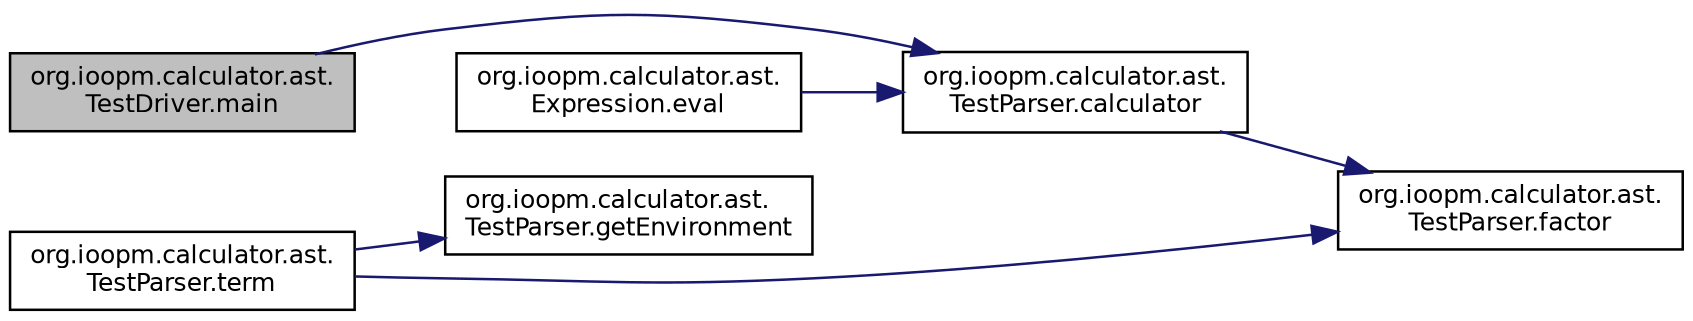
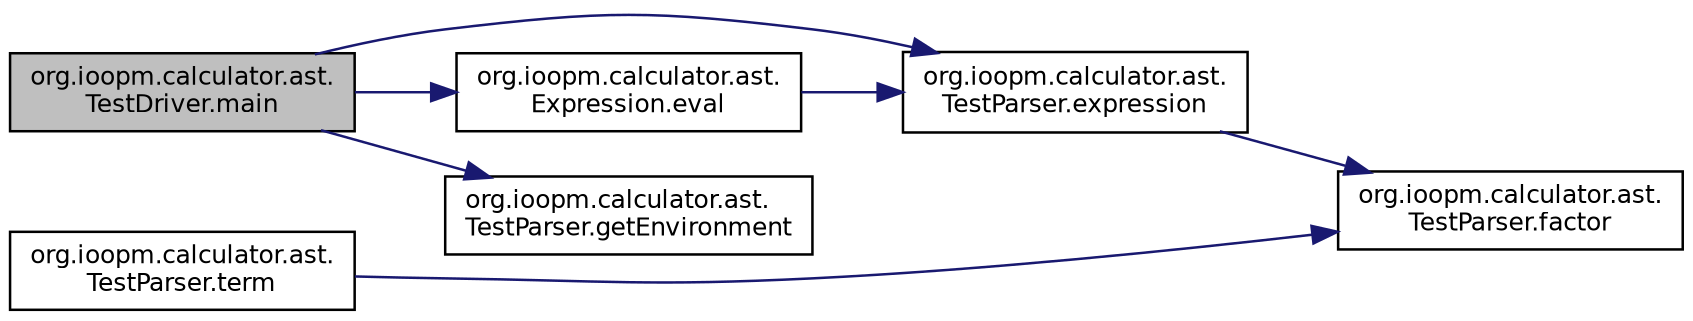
none -> (393, 92)
(1075, 92) -> (1075, 92)
(387, 245) -> (394, 151)
